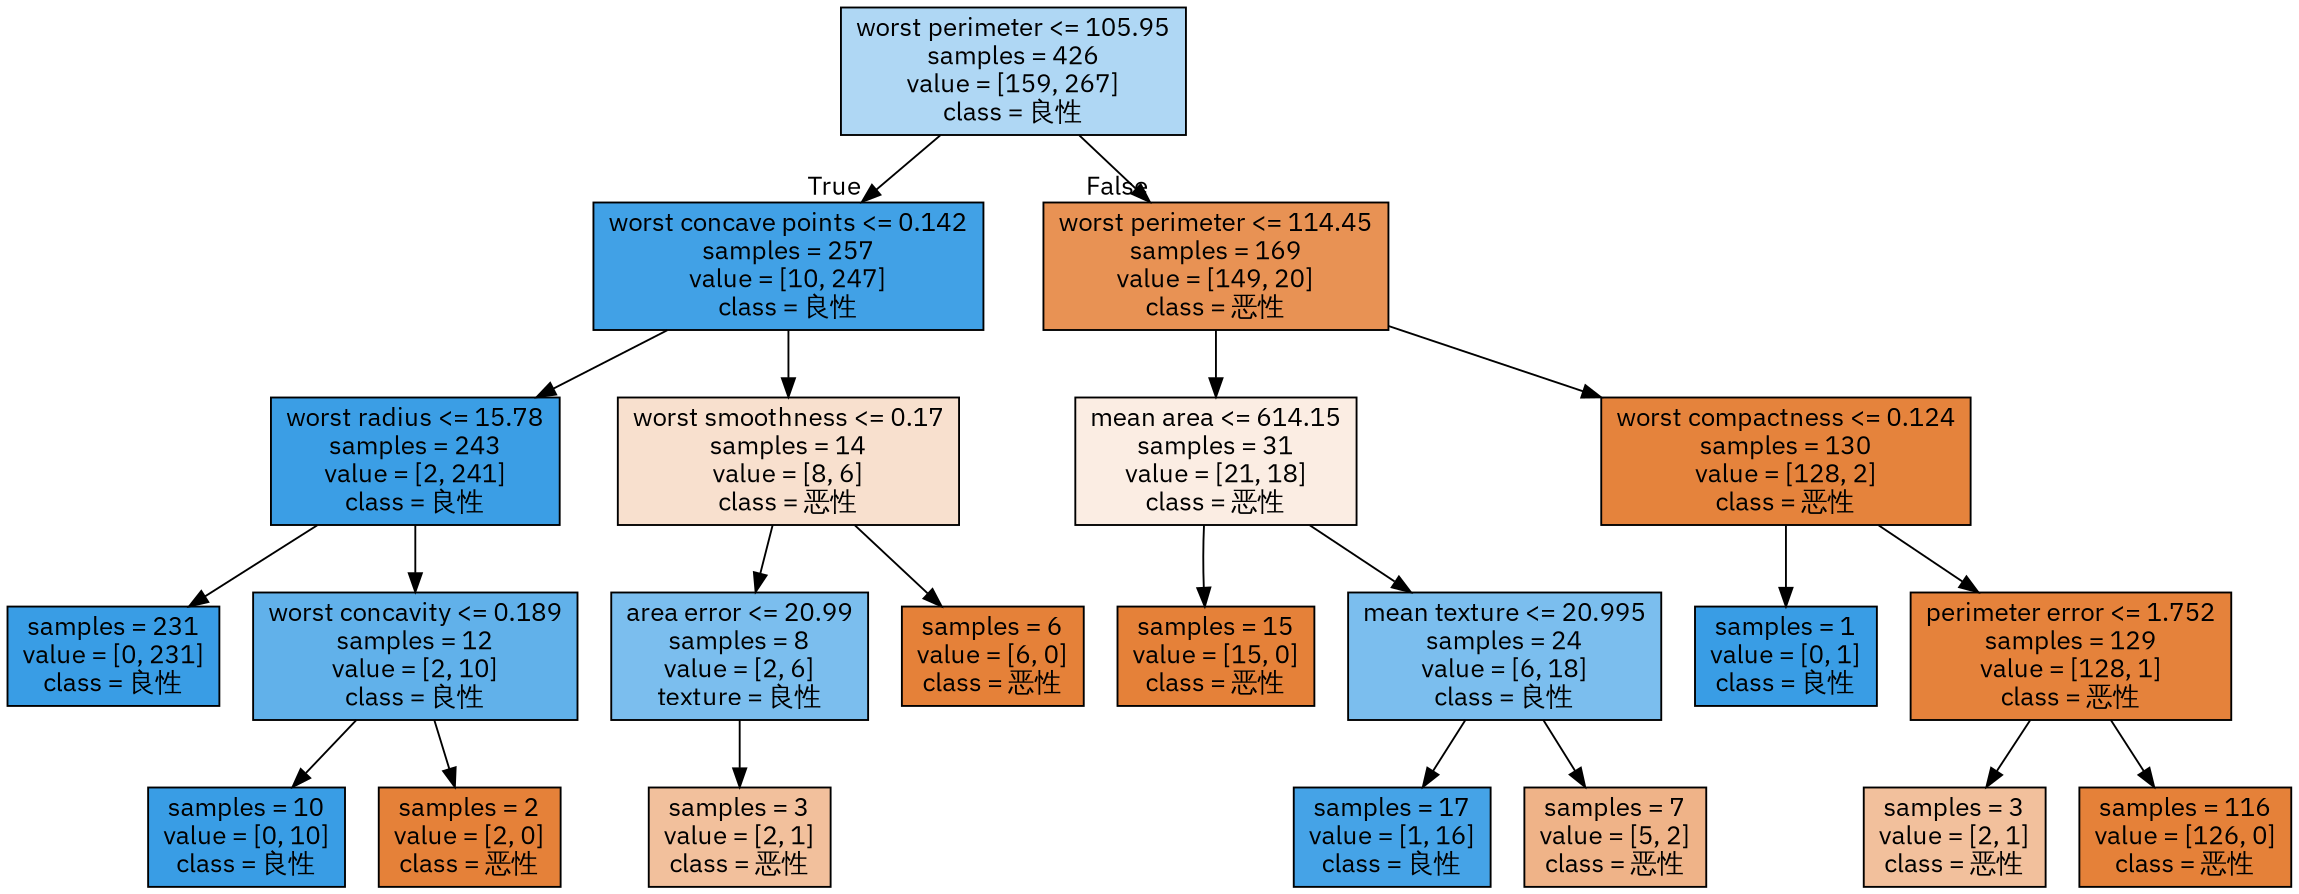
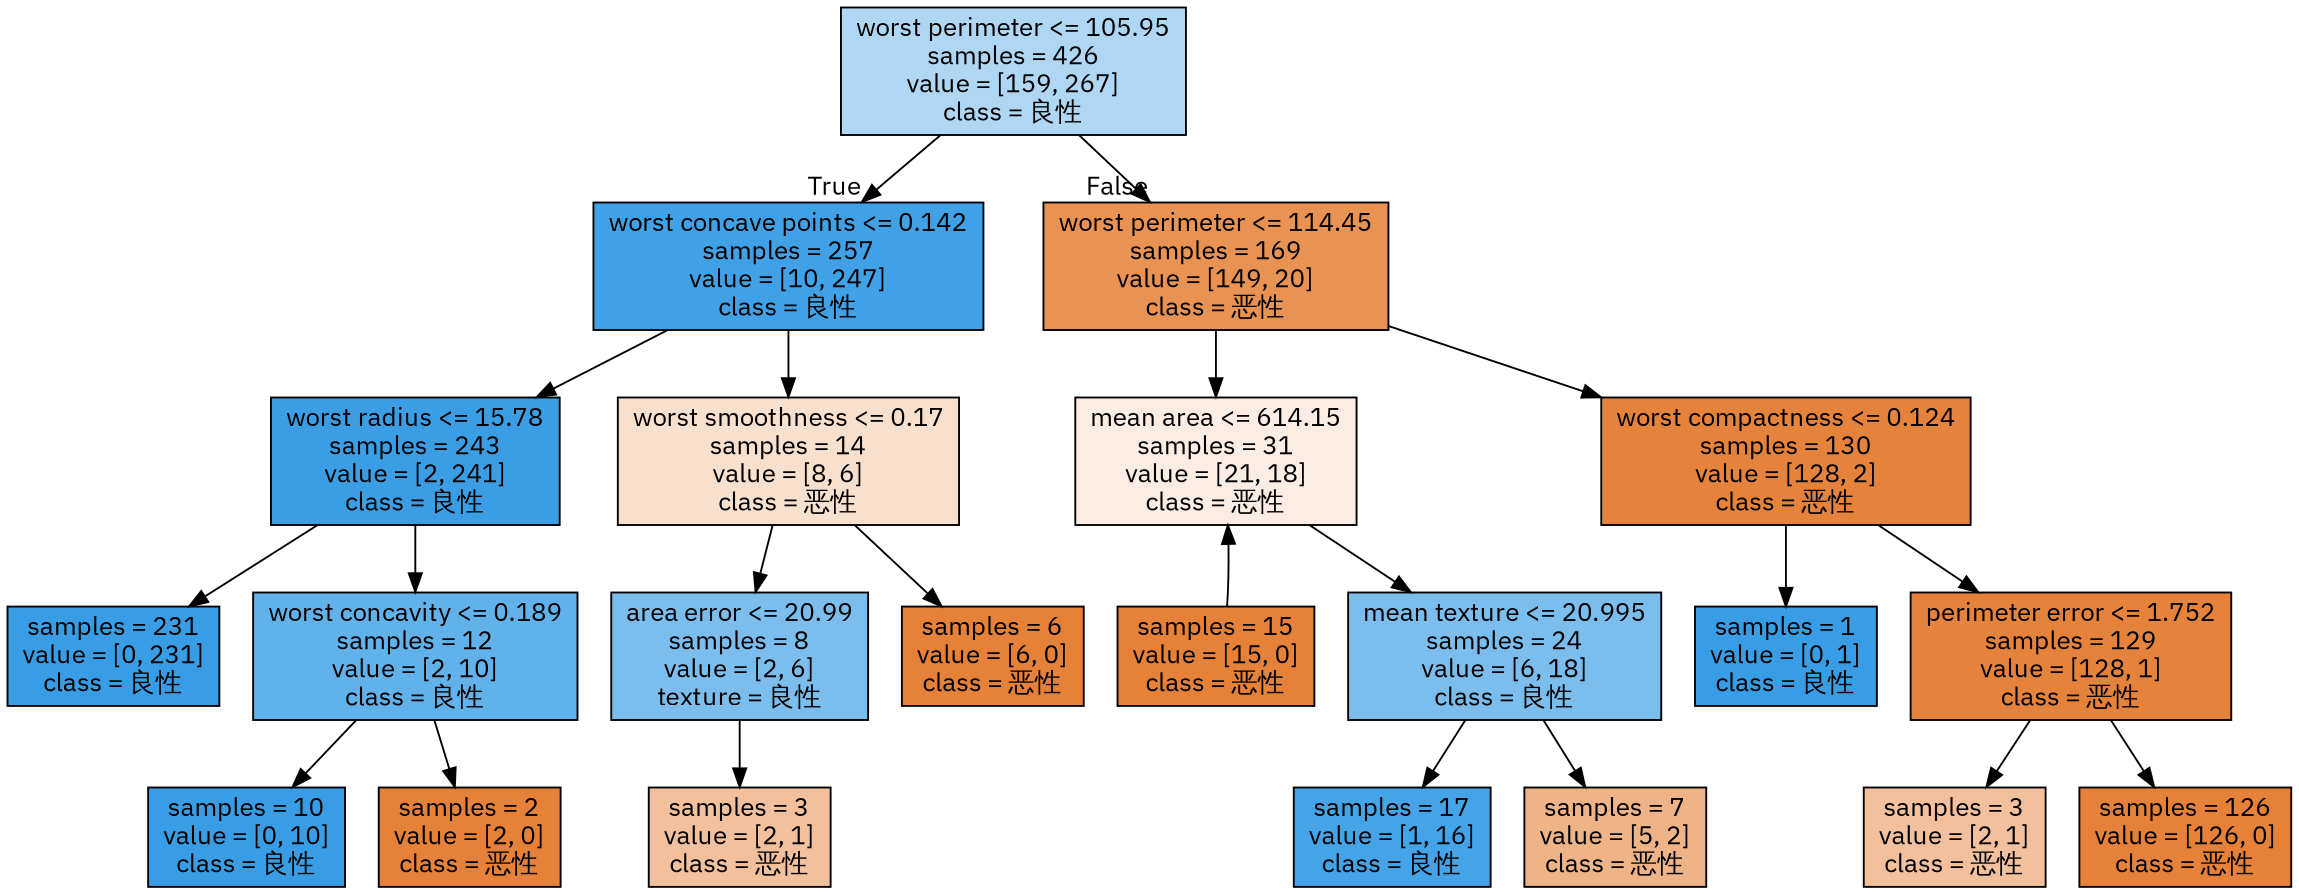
(1203, 556) -> (1228, 575)
(2185, 837) -> (2185, 837)
